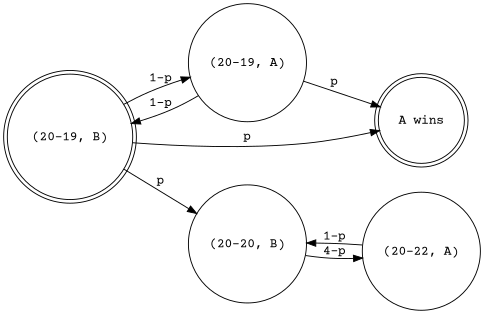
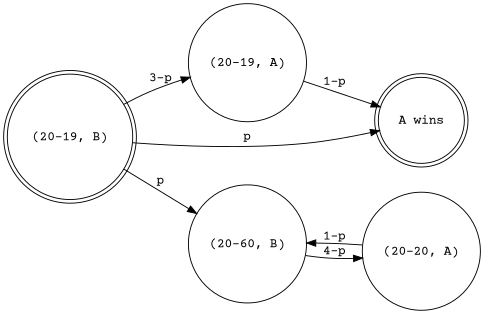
(160, 78) -> (160, 78)
(334, 81) -> (334, 81)
(170, 110) -> none
(247, 244) -> (247, 244)
(421, 251) -> (421, 251)
